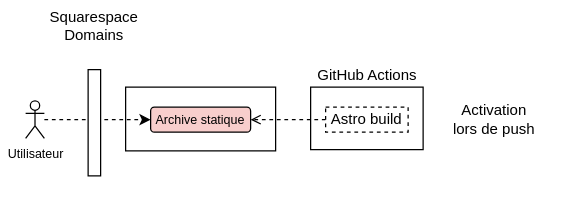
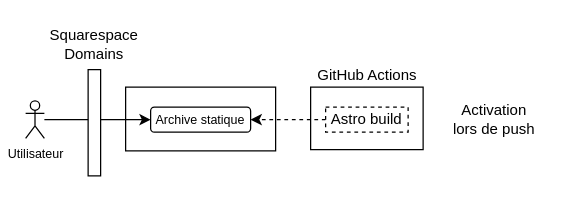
(94, 26) -> (94, 44)
(121, 119) -> (121, 119)
(201, 119) -> (201, 119)
(258, 119) -> (260, 119)
